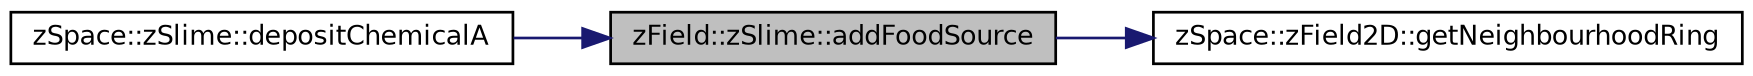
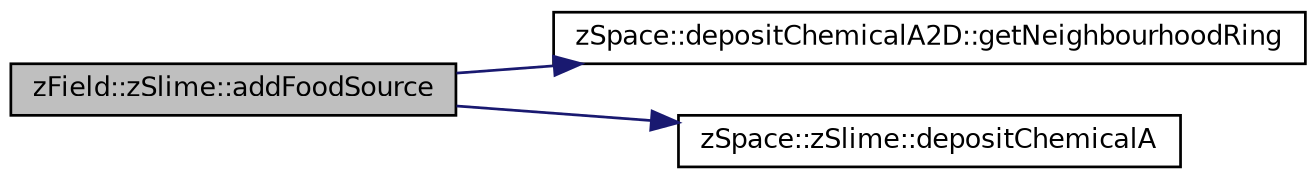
(548, 38) -> (554, 113)
(1448, 38) -> (930, 38)
